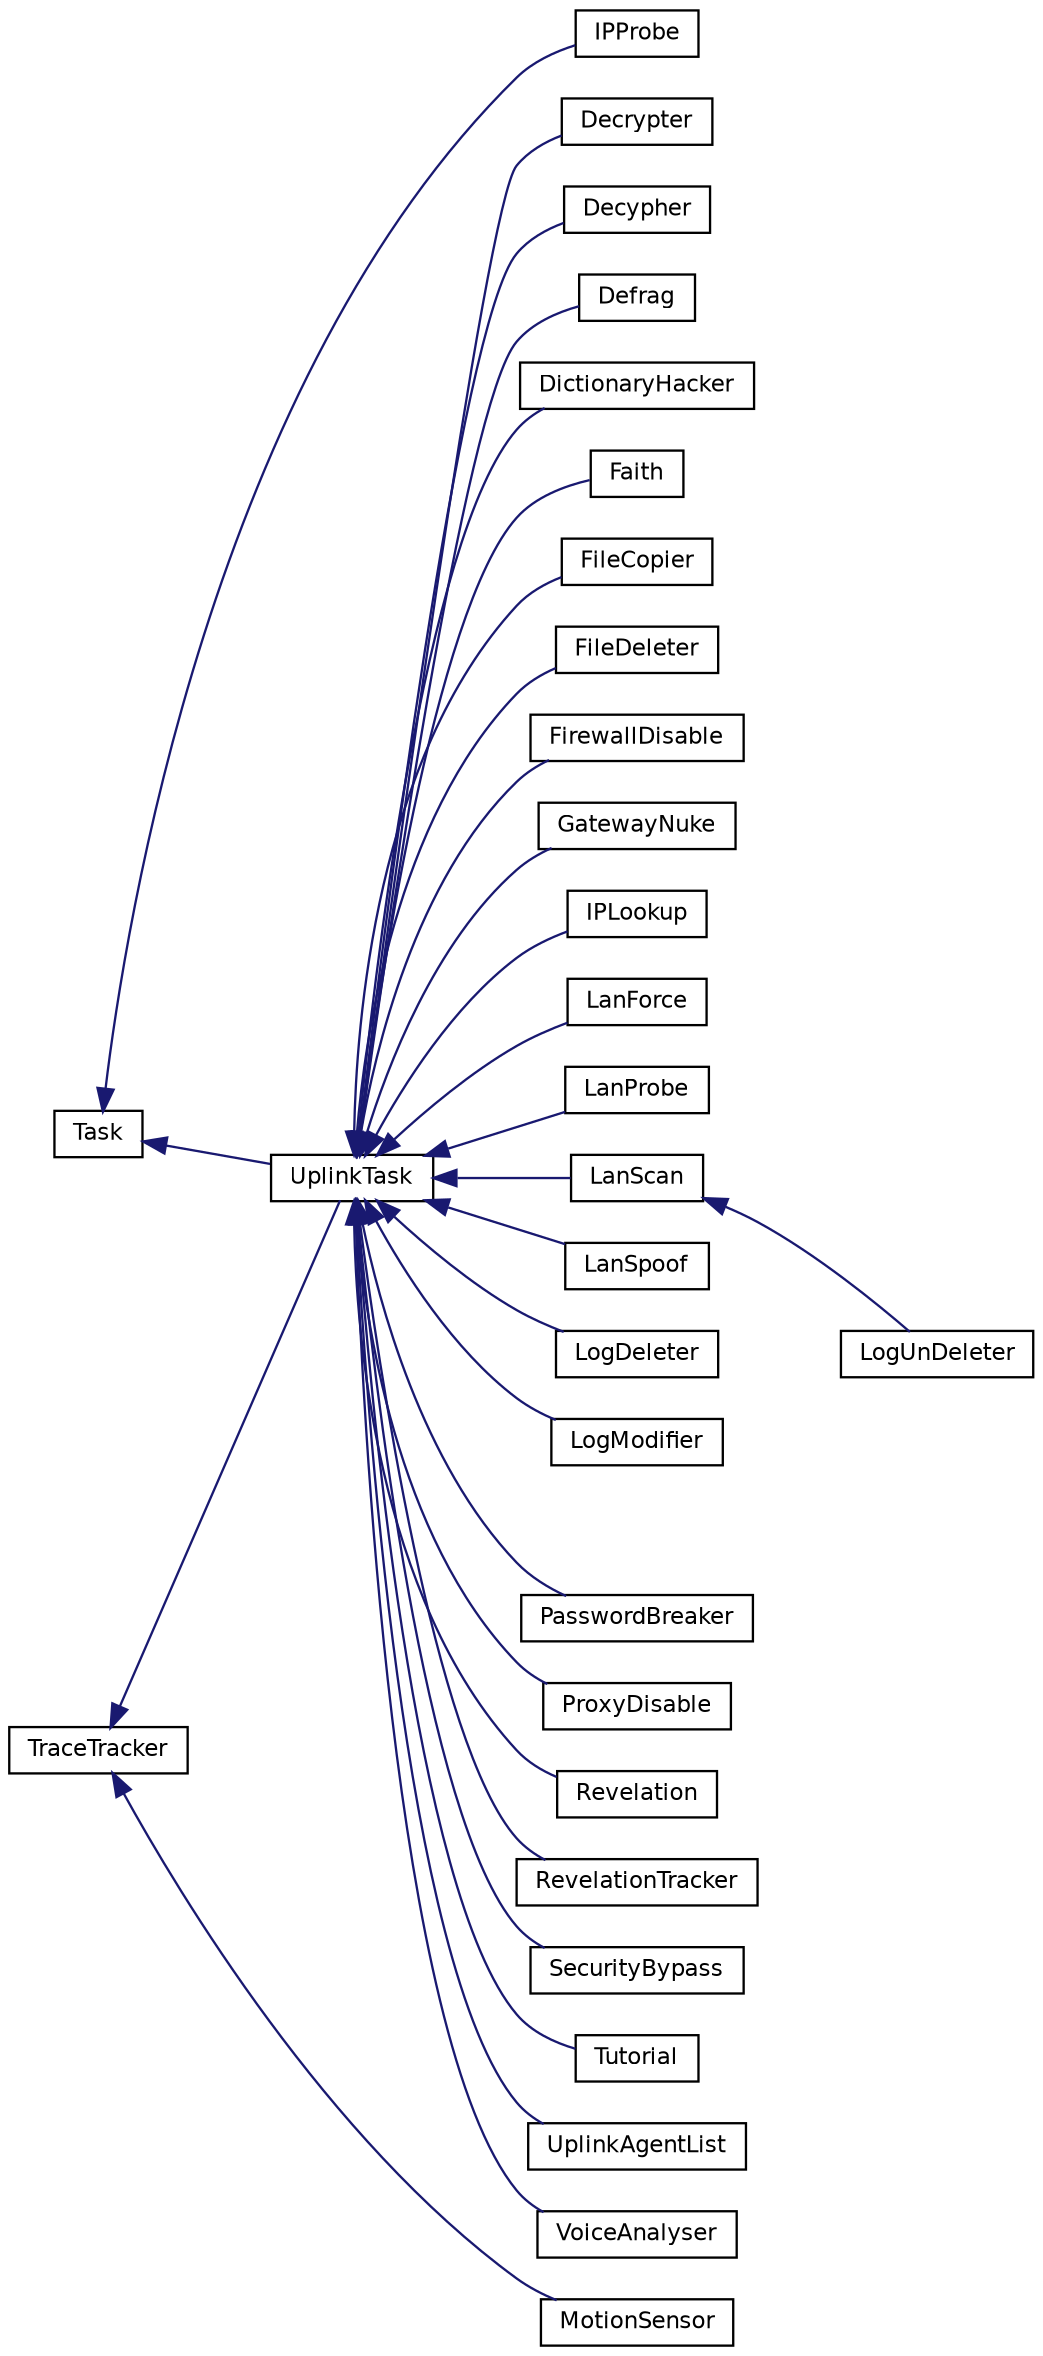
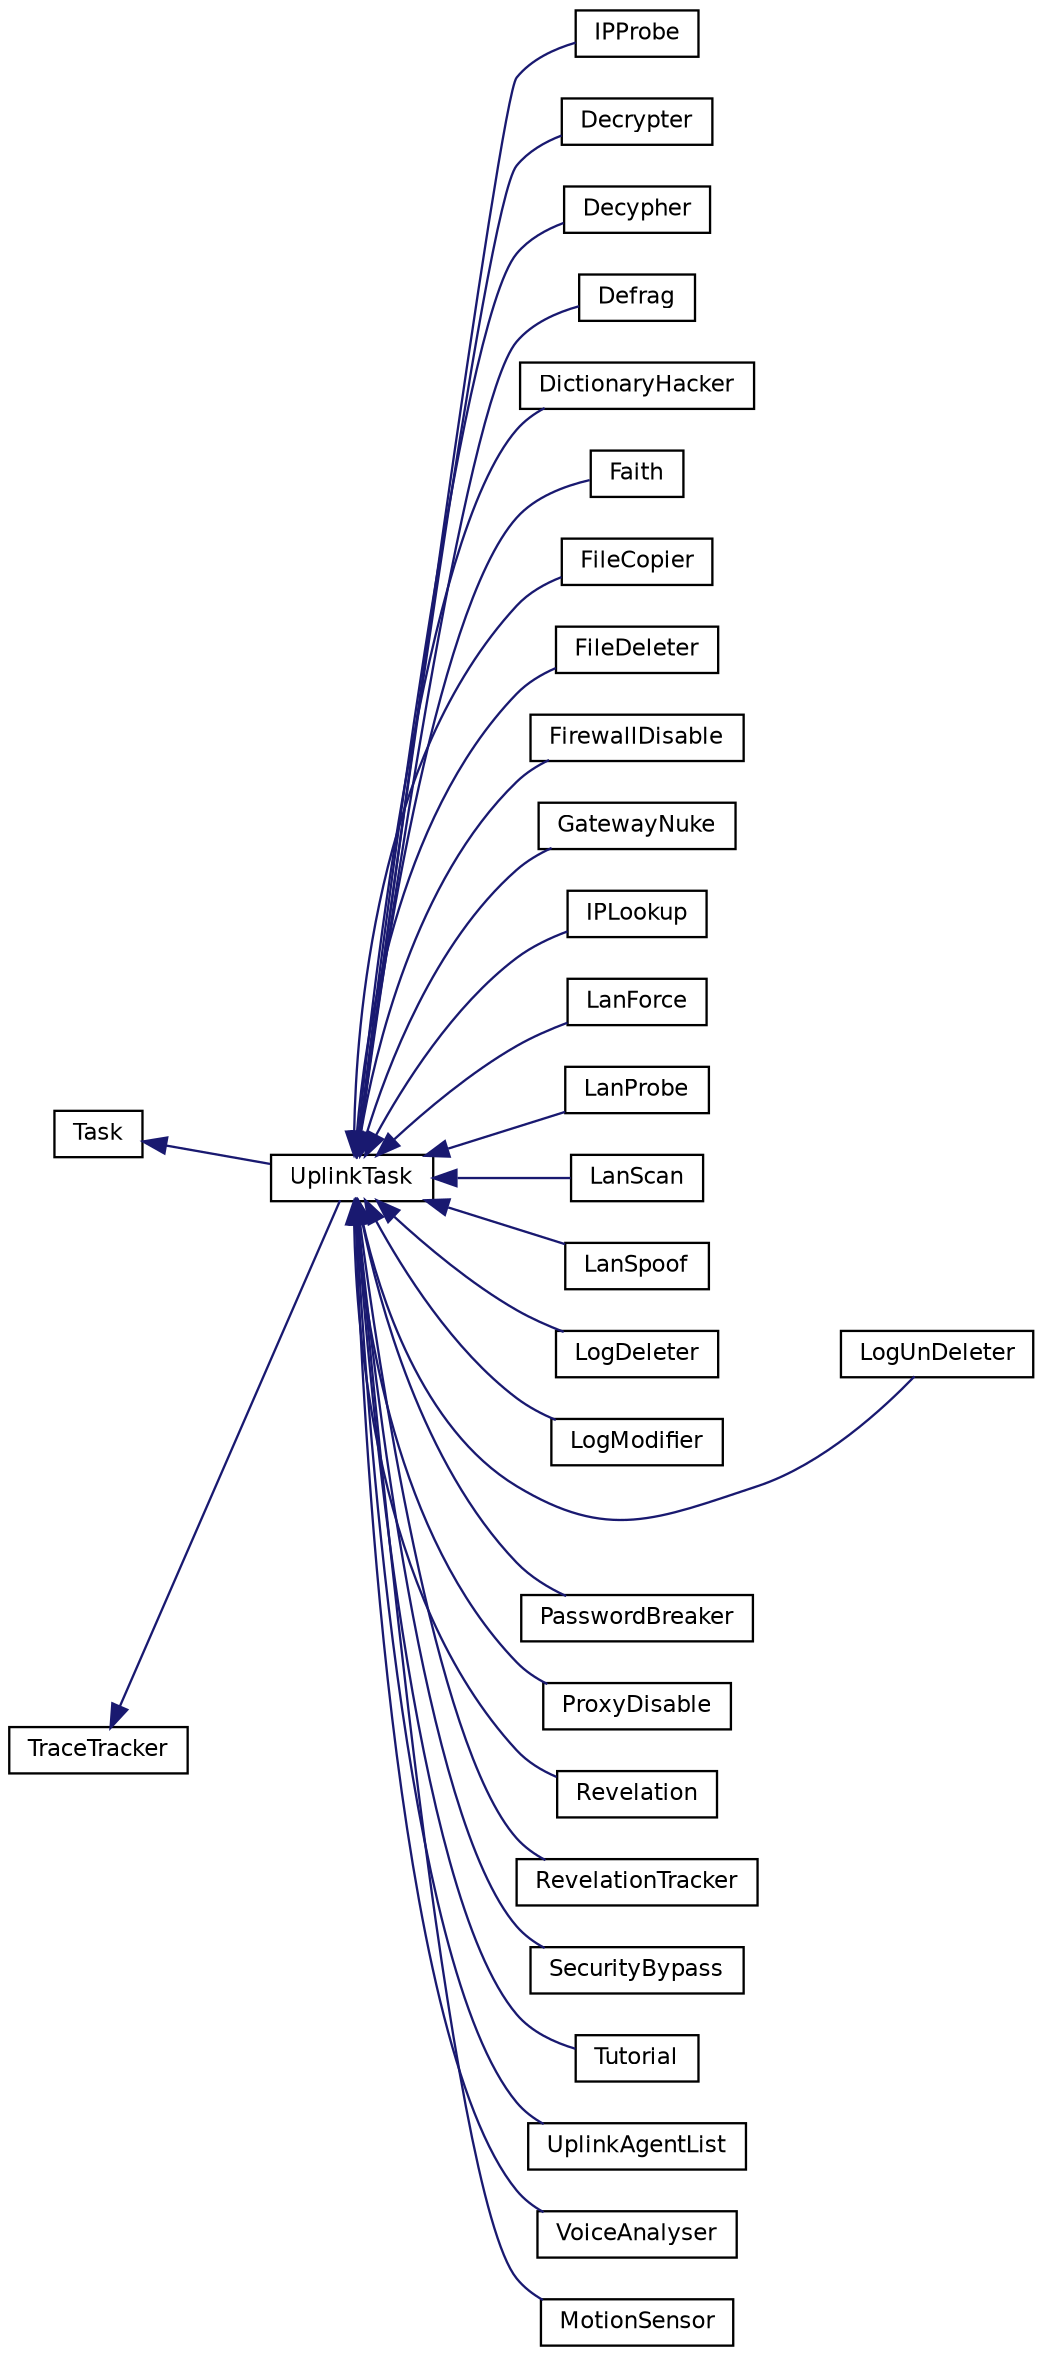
(246, 519) -> (438, 569)
(822, 1263) -> (577, 1514)
(310, 2074) -> (416, 1773)
